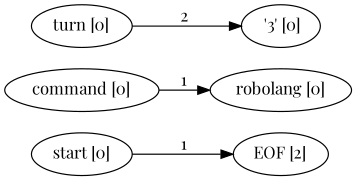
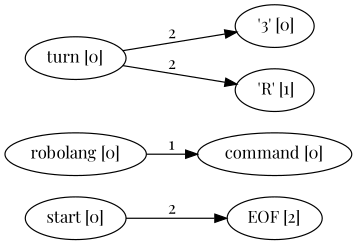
(178, 90) -> (166, 154)
none -> (275, 90)
(184, 145) -> (172, 209)
